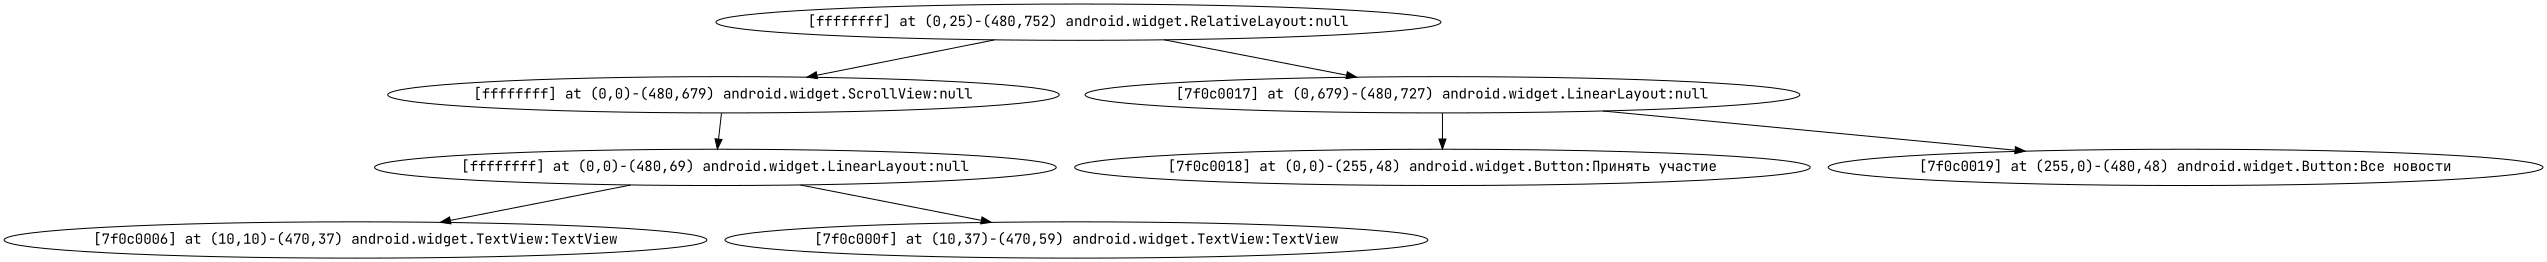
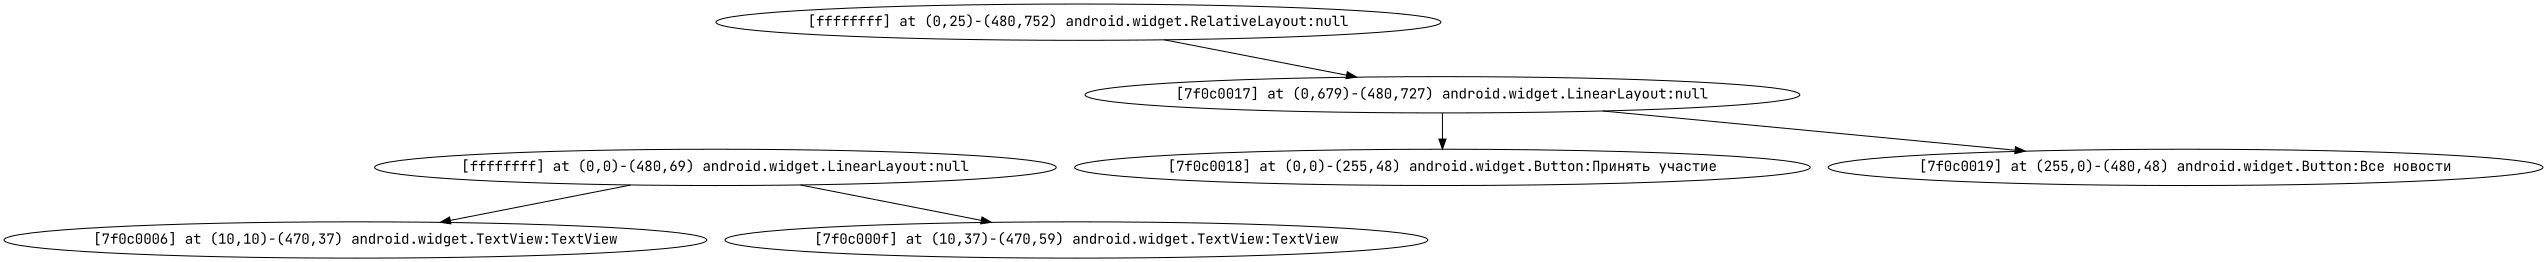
(723, 95) -> none
